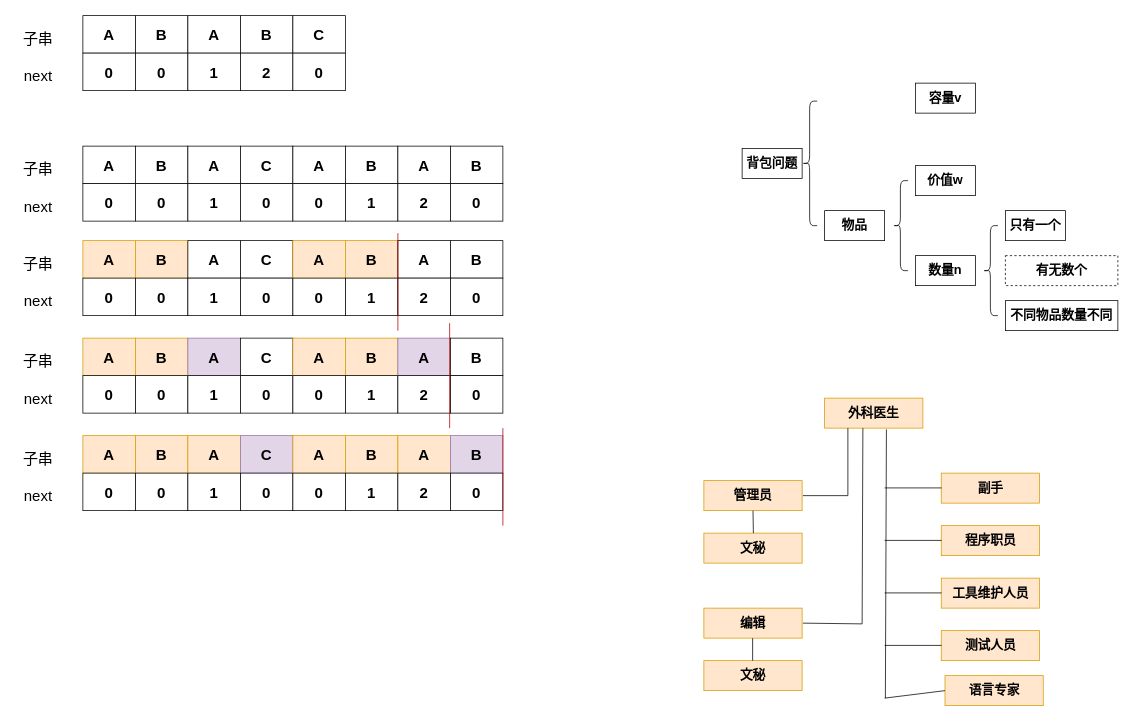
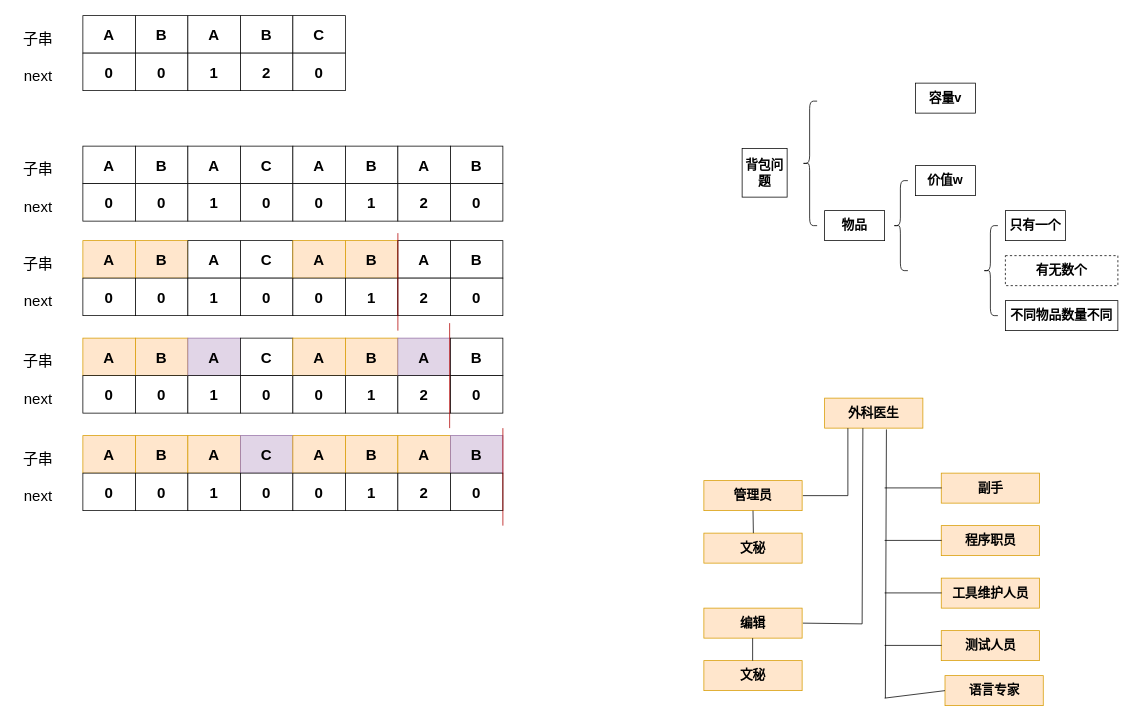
(772, 163) -> (765, 173)
(945, 270) -> none
